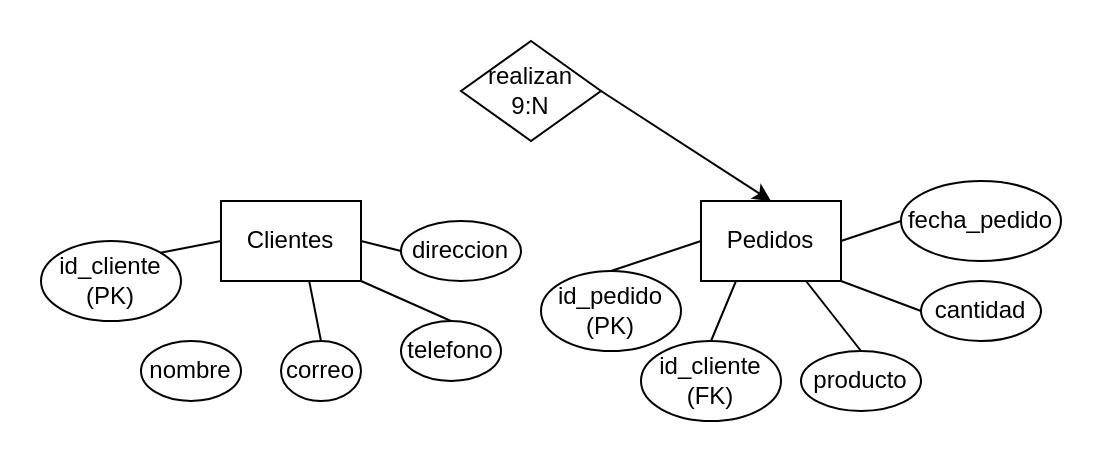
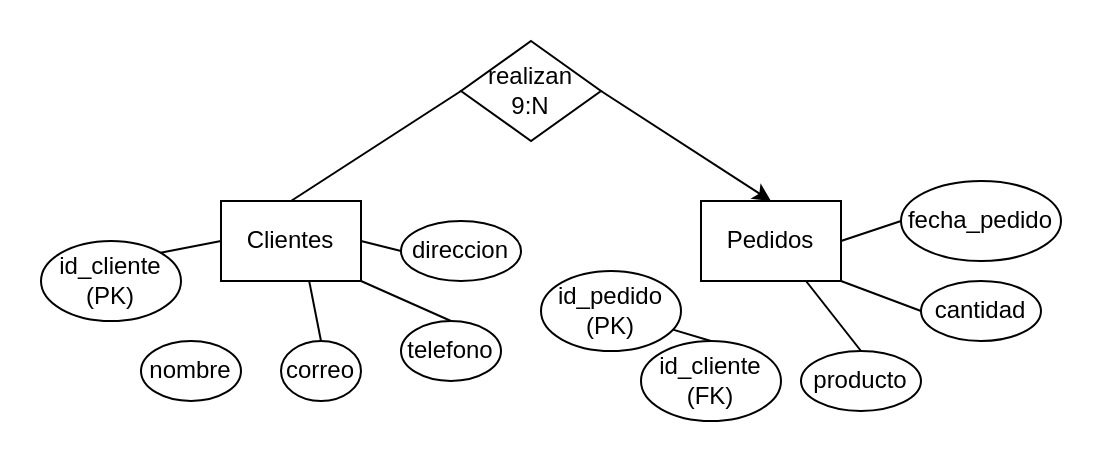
none -> (376, 146)
(656, 256) -> none
(723, 311) -> (692, 335)
